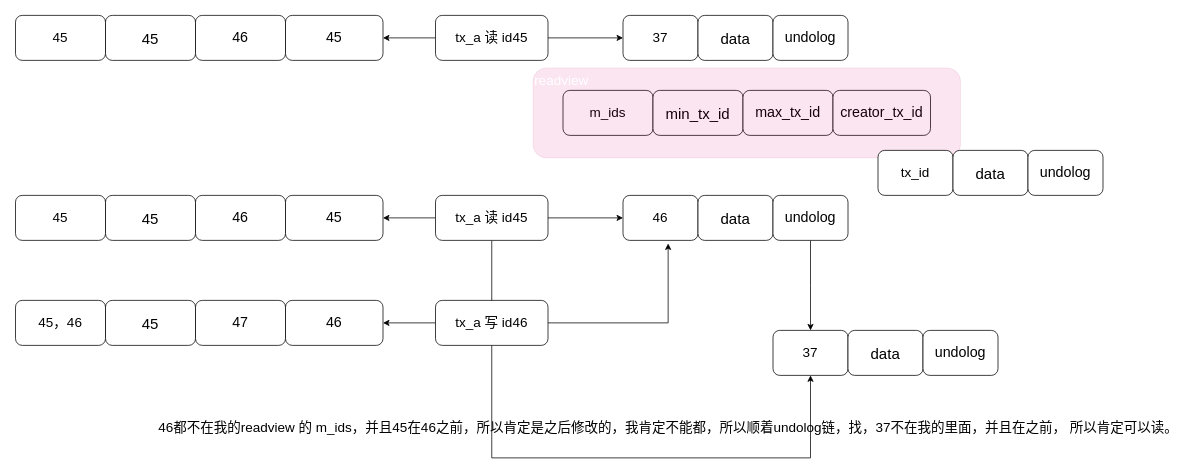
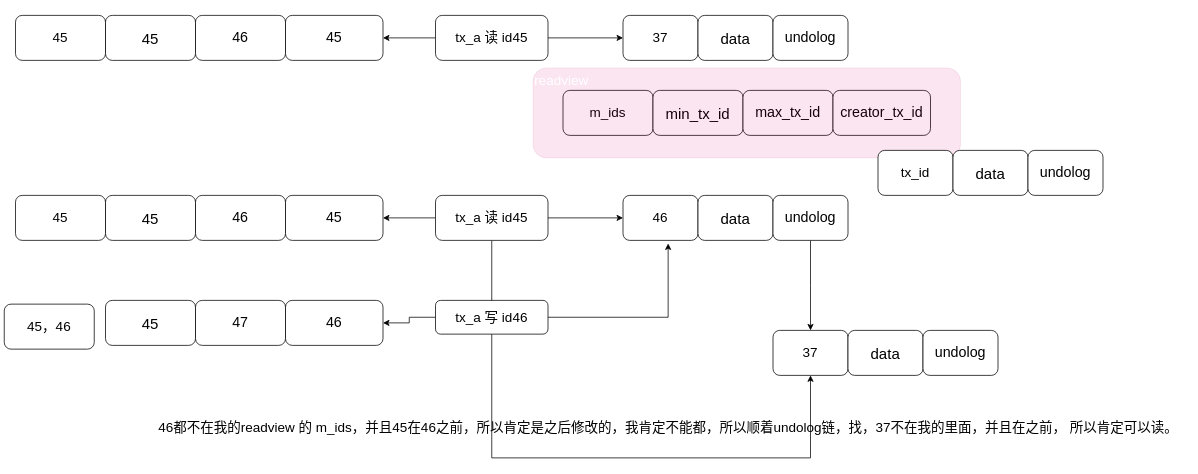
(60, 323) -> (49, 327)
(492, 323) -> (492, 317)
